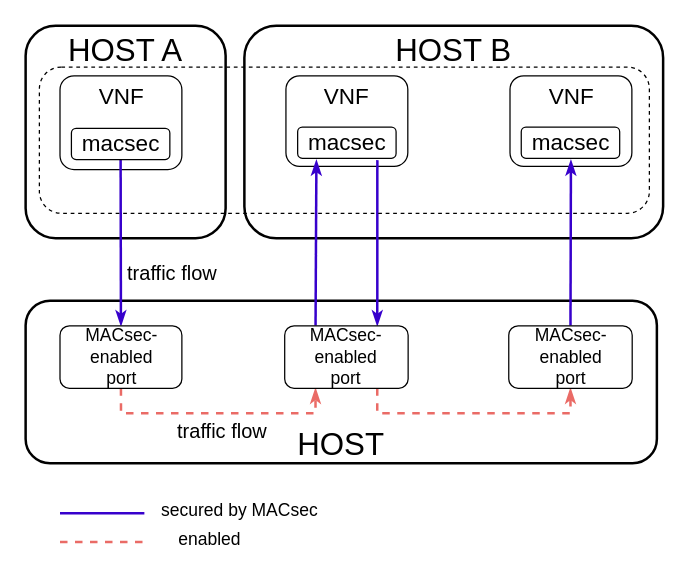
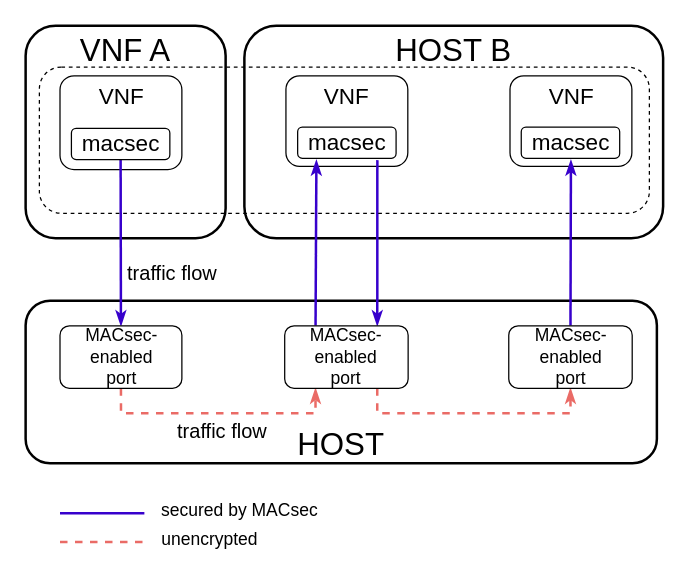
(126, 51) -> (126, 51)
(210, 539) -> (210, 539)
